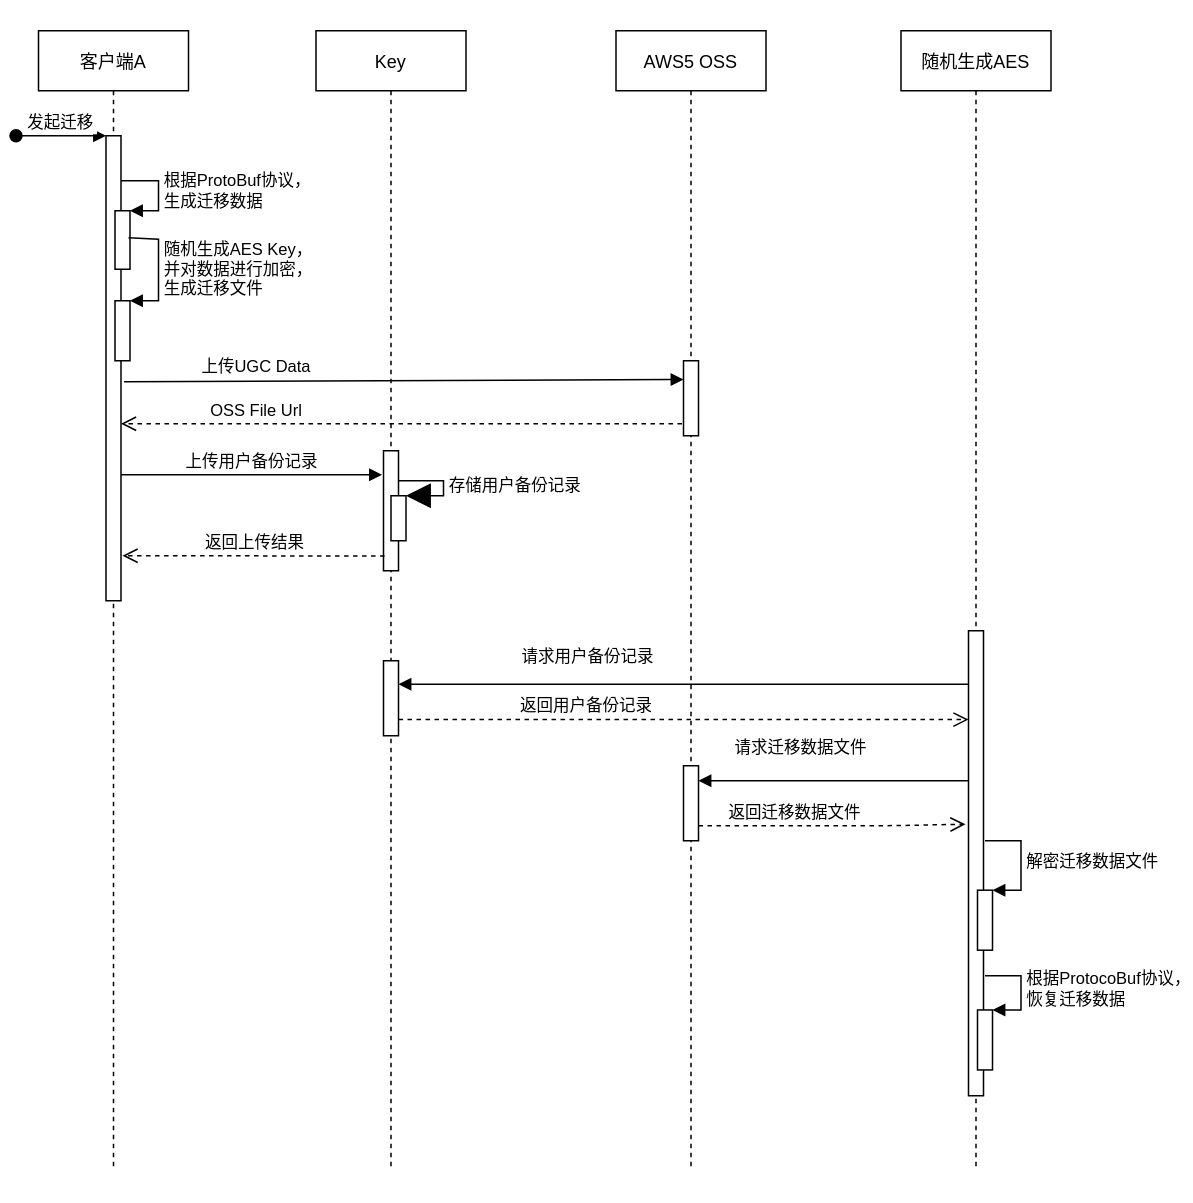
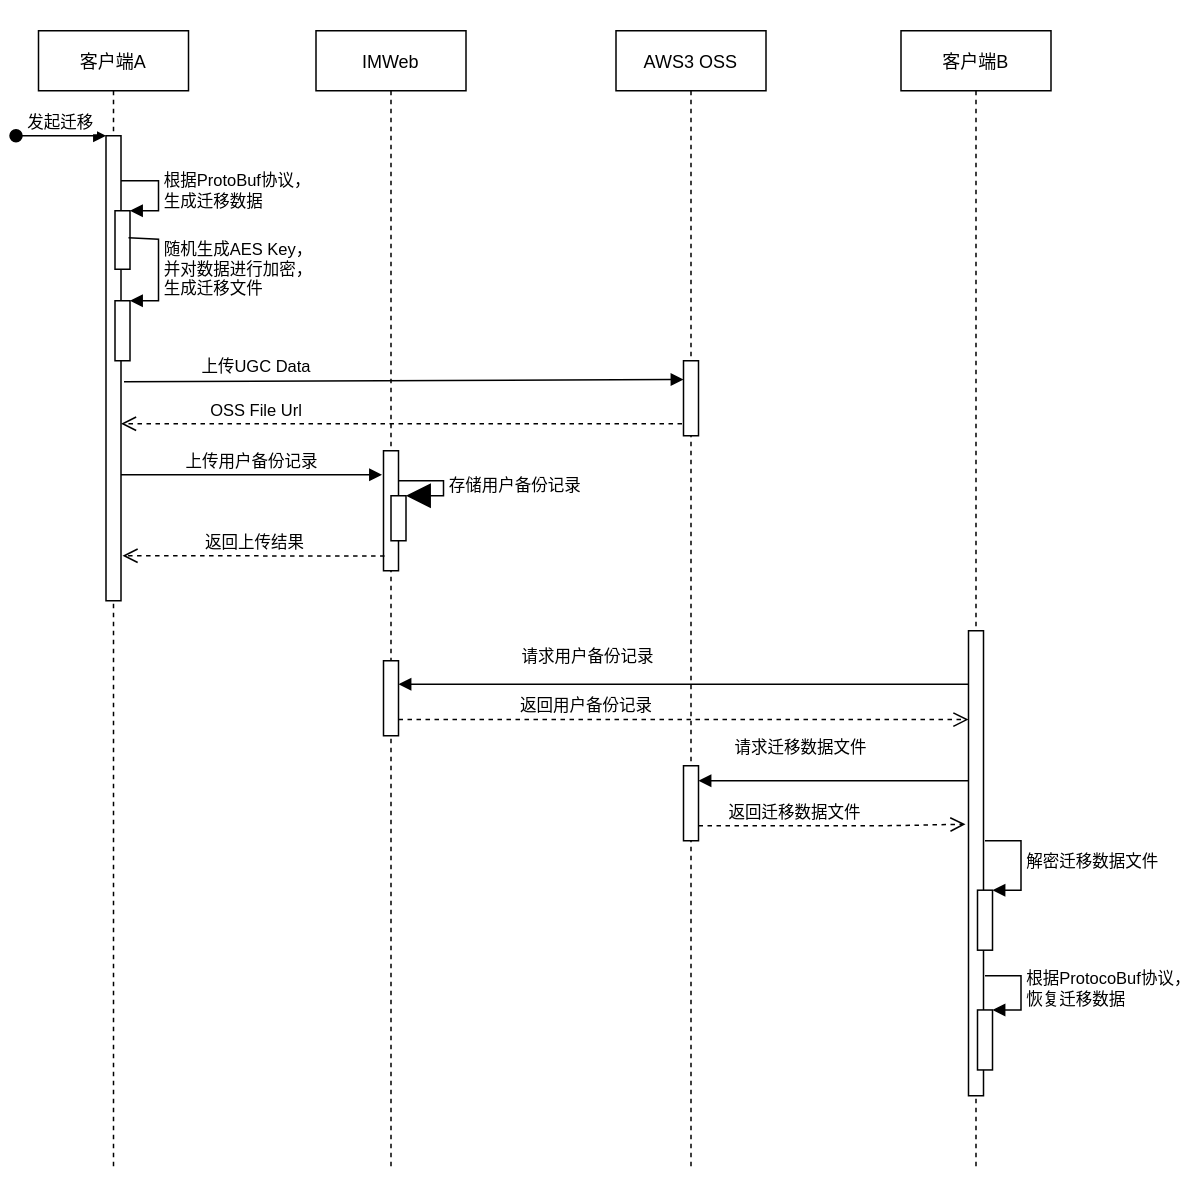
(390, 62) -> (390, 62)
(690, 62) -> (690, 62)
(975, 62) -> (975, 62)
